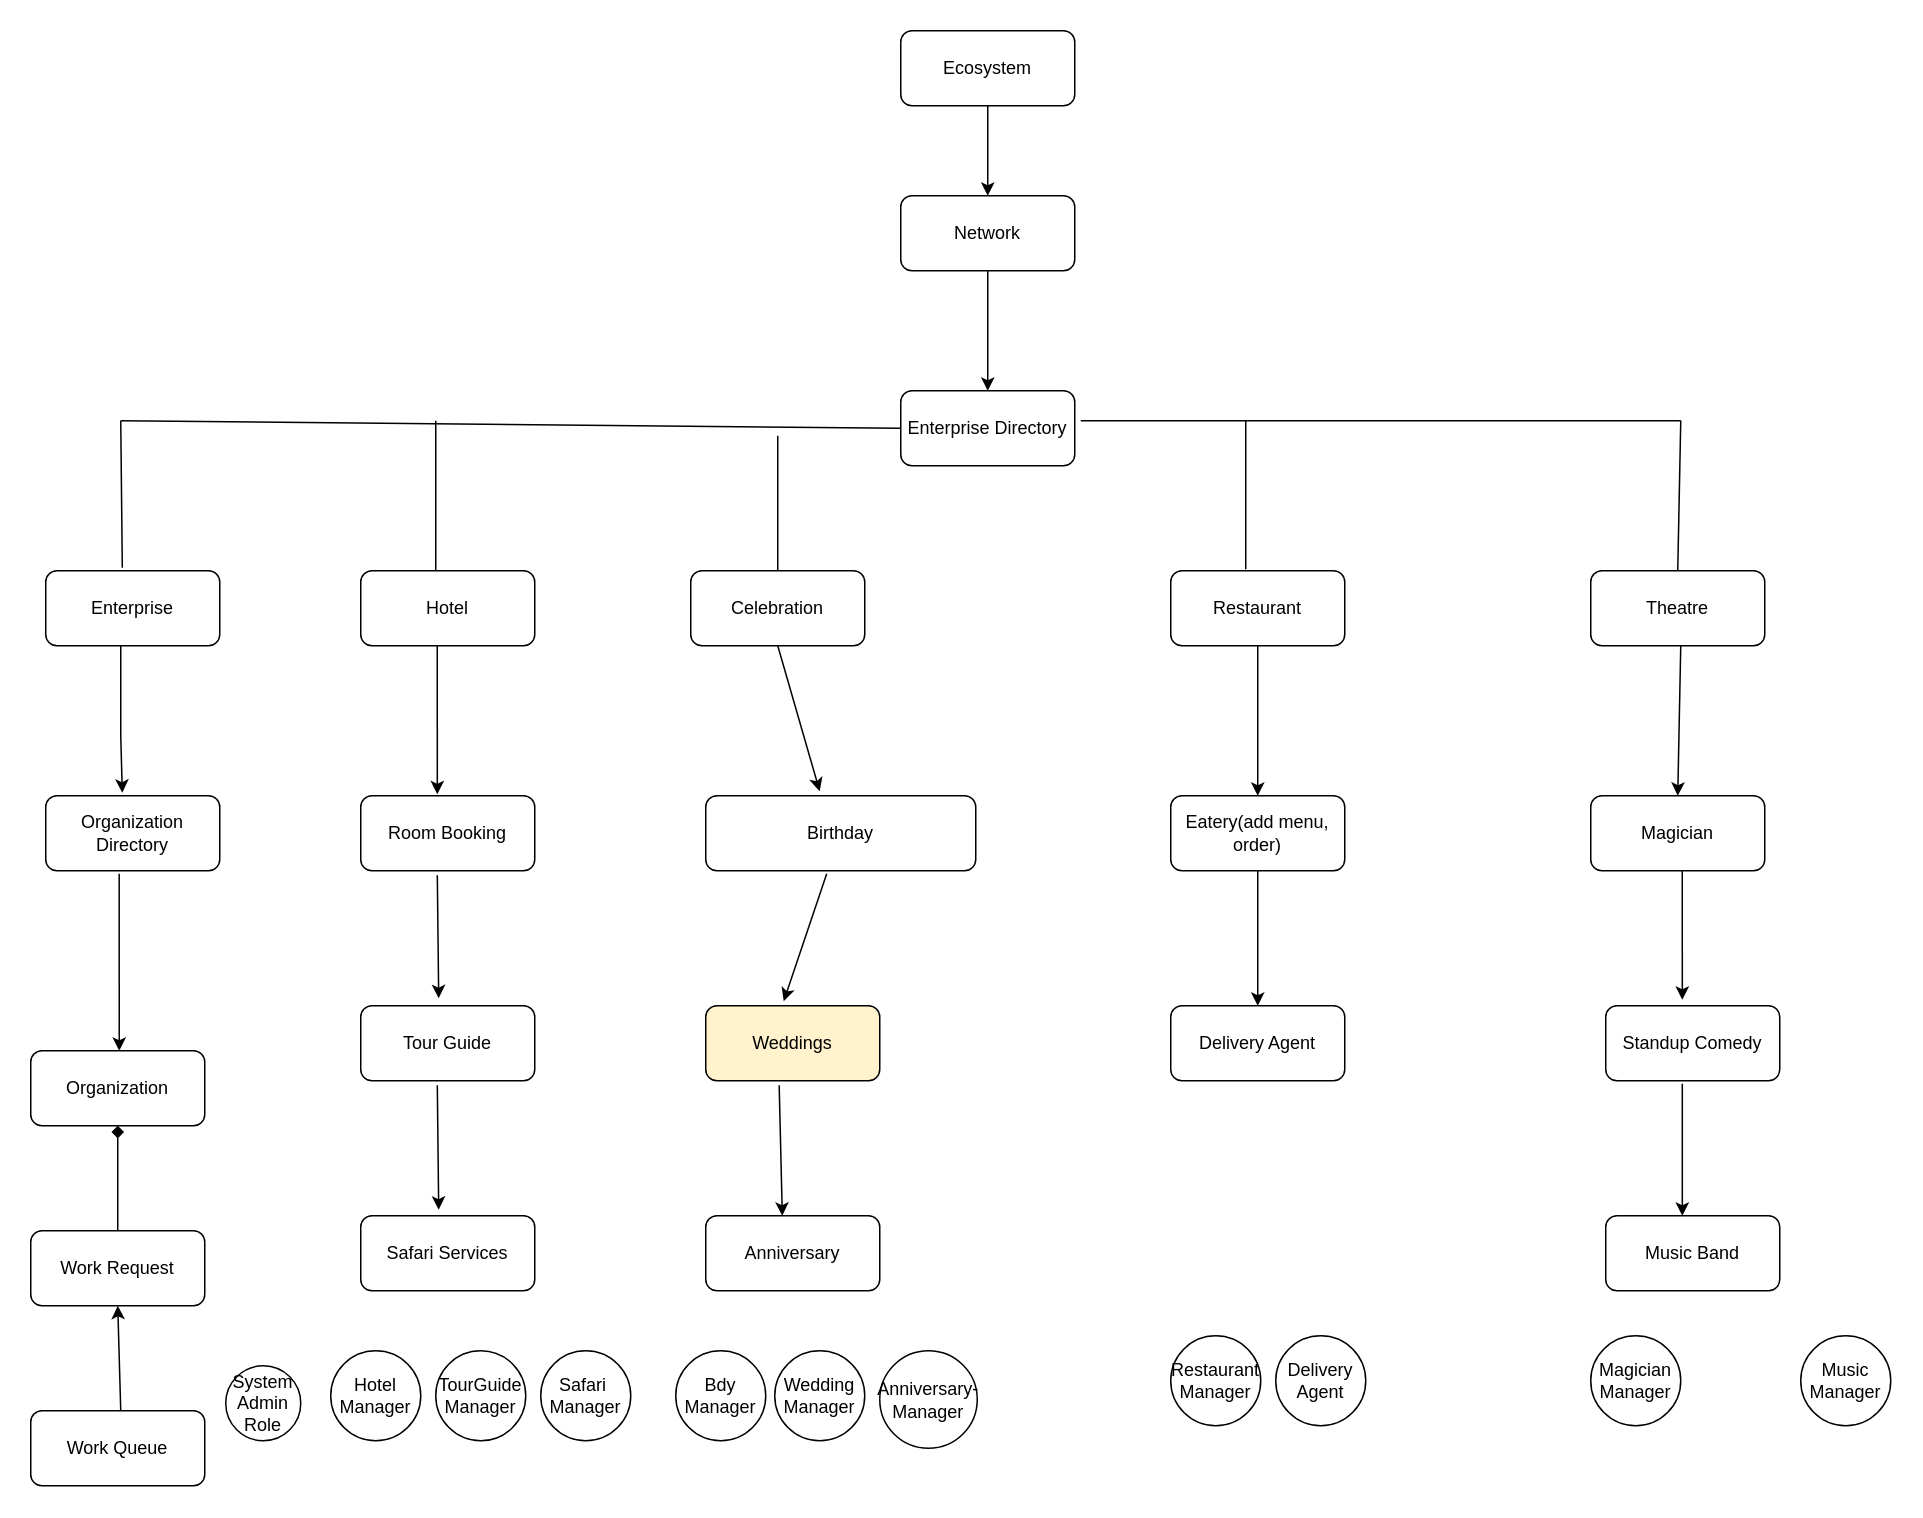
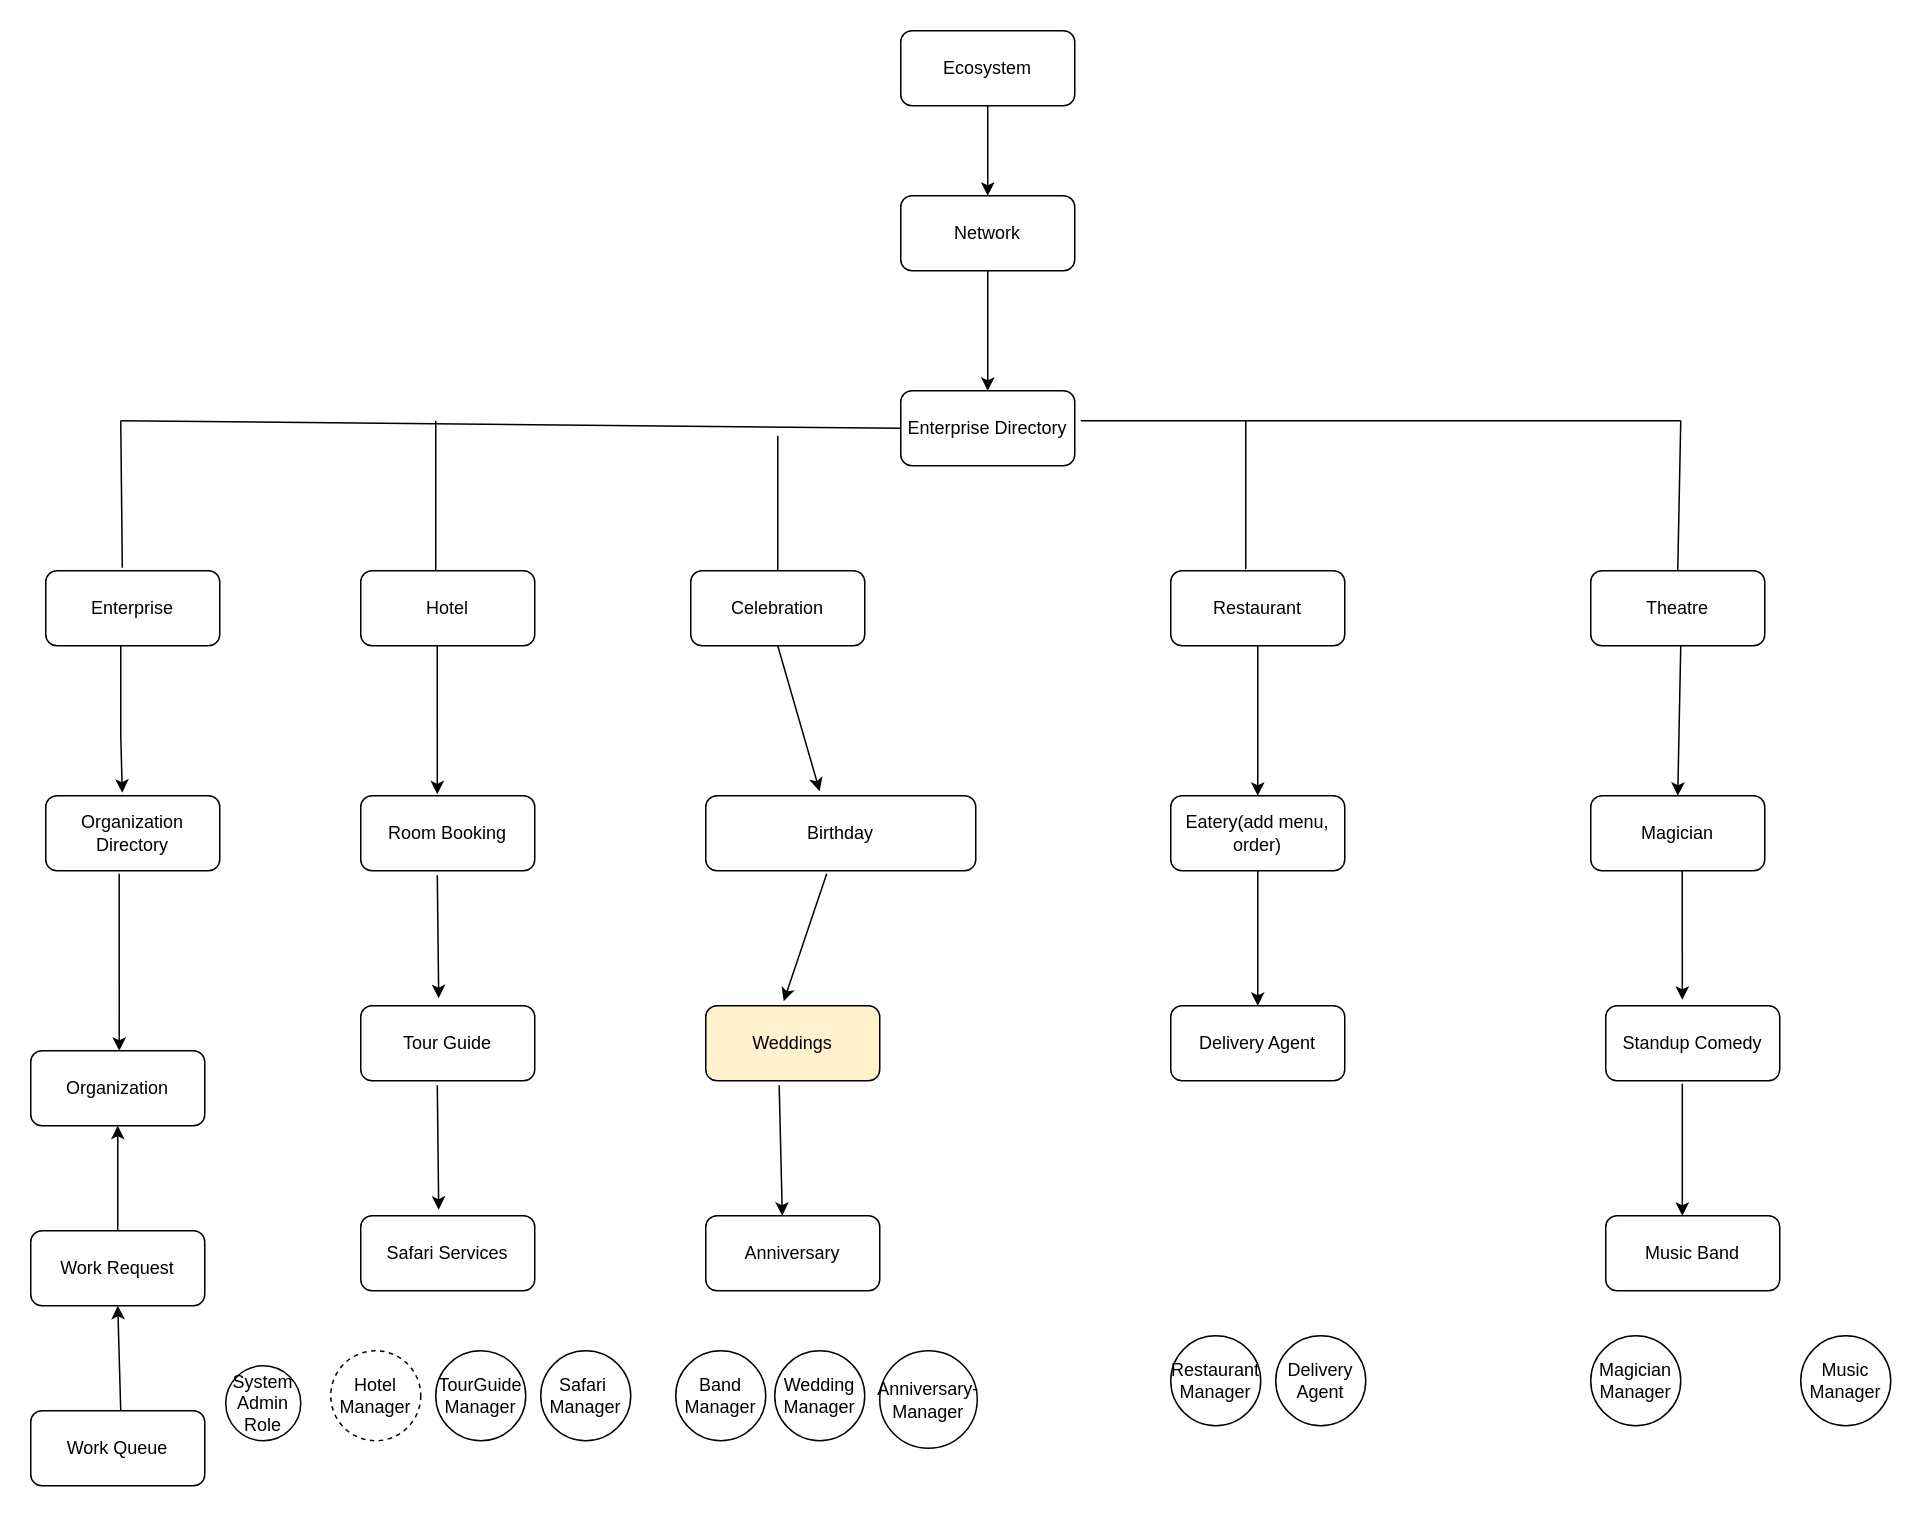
(118, 1138) -> (118, 1137)
(376, 1396) -> (376, 1396)
(721, 1396) -> (721, 1396)
